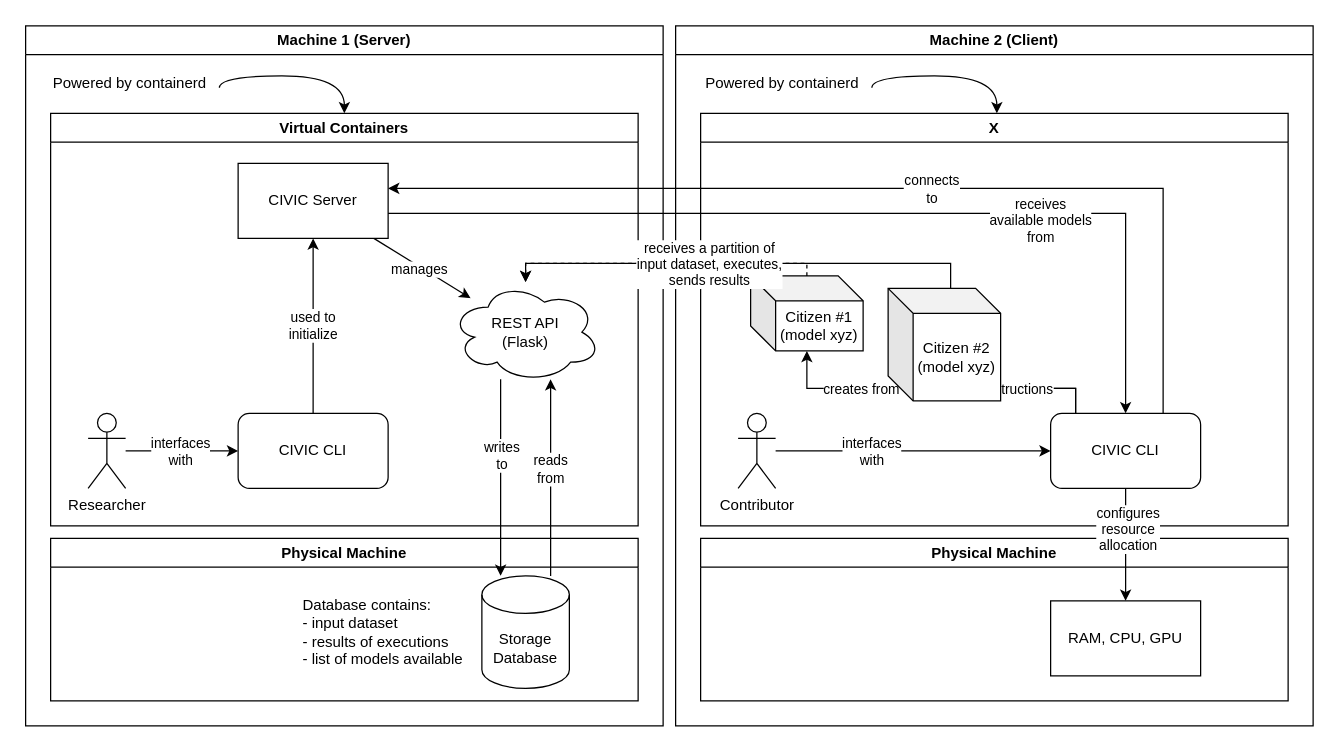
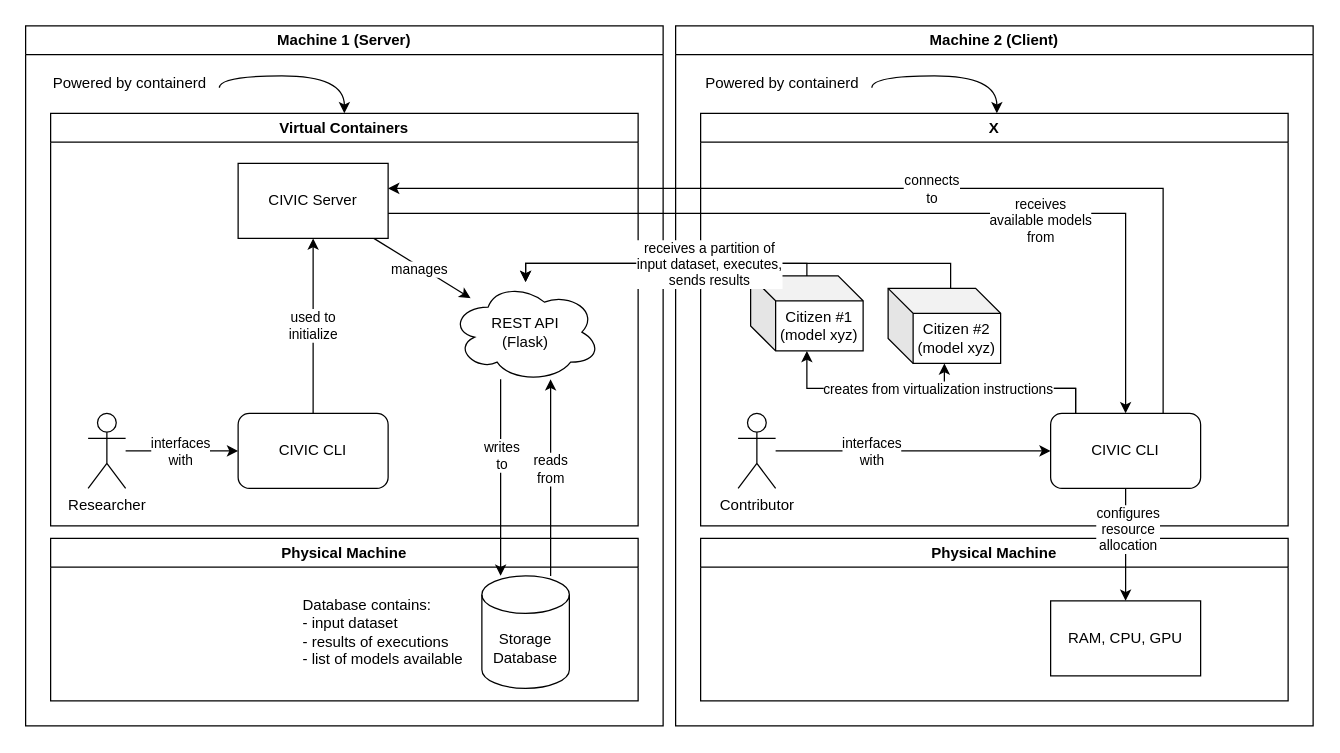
(807, 269) -> (807, 269)
(944, 344) -> (944, 326)
